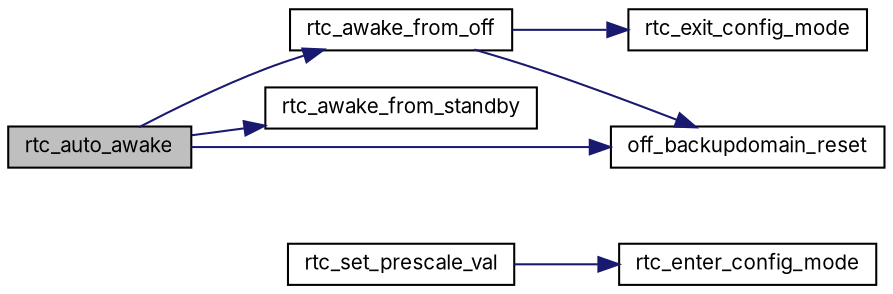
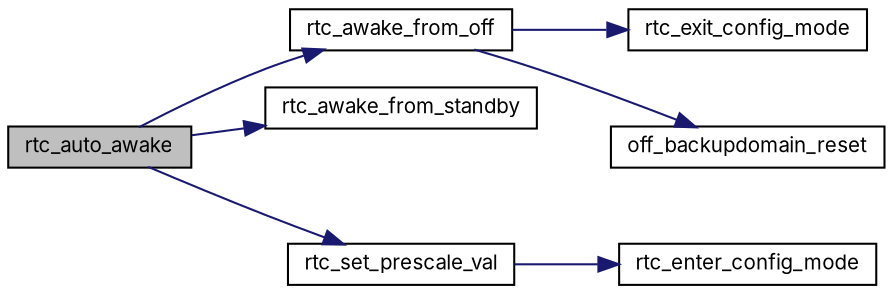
(390, 147) -> (236, 203)
